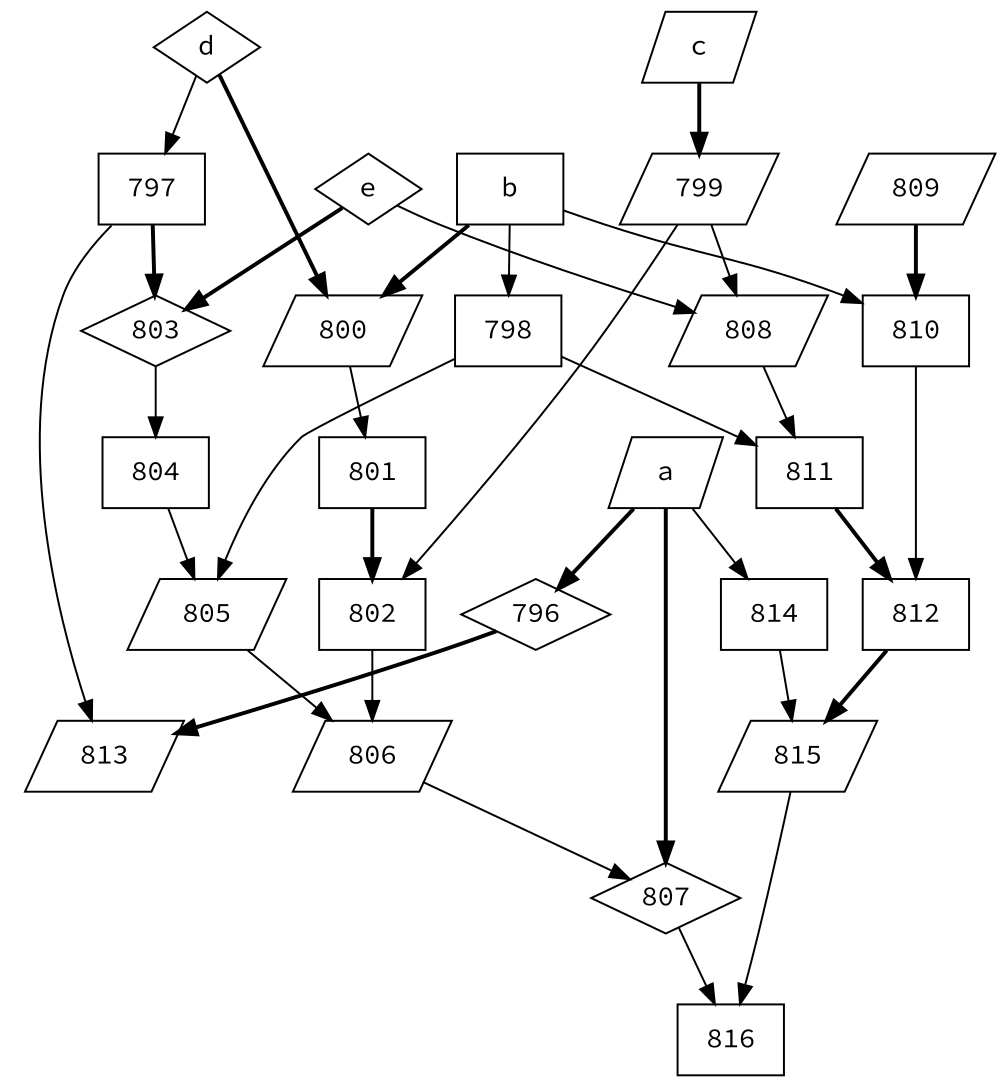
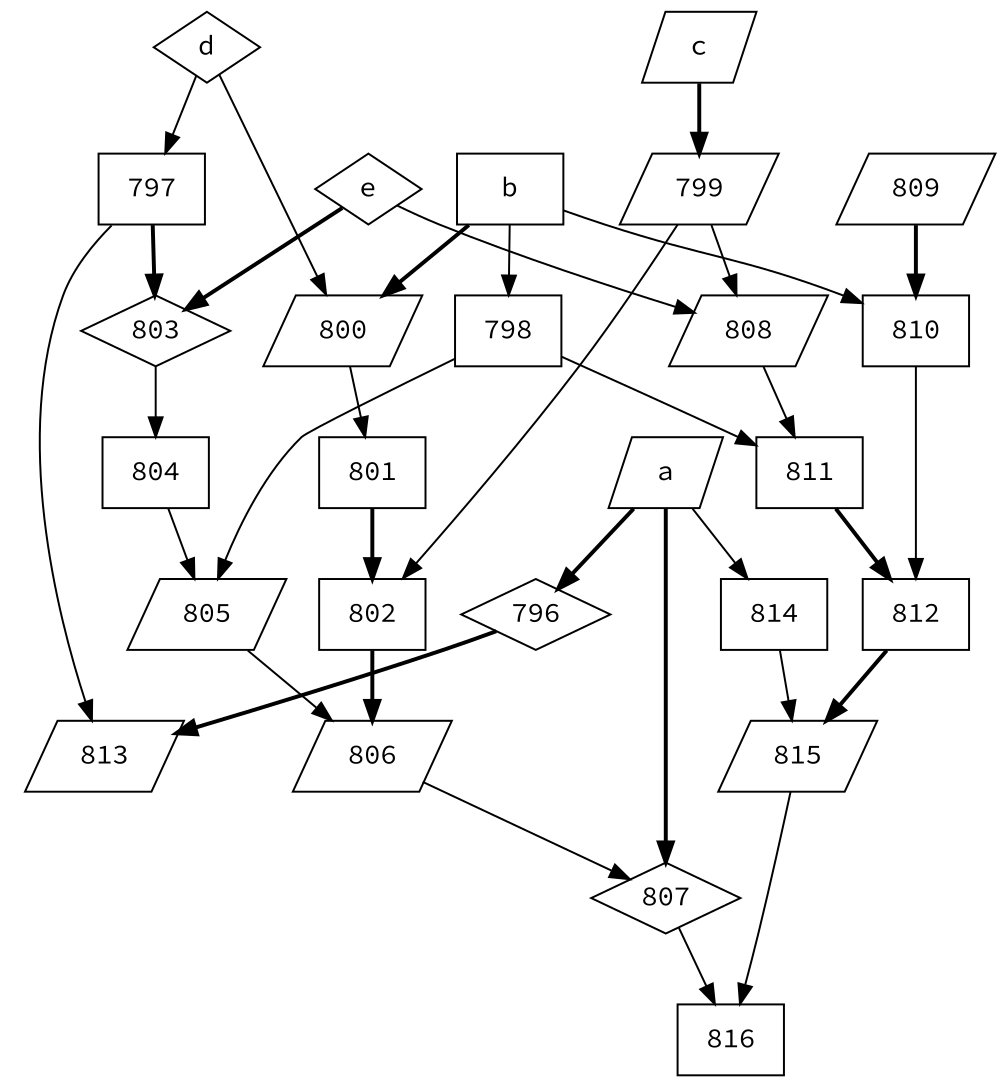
(268, 176) -> (268, 176)
(372, 686) -> (372, 686)
